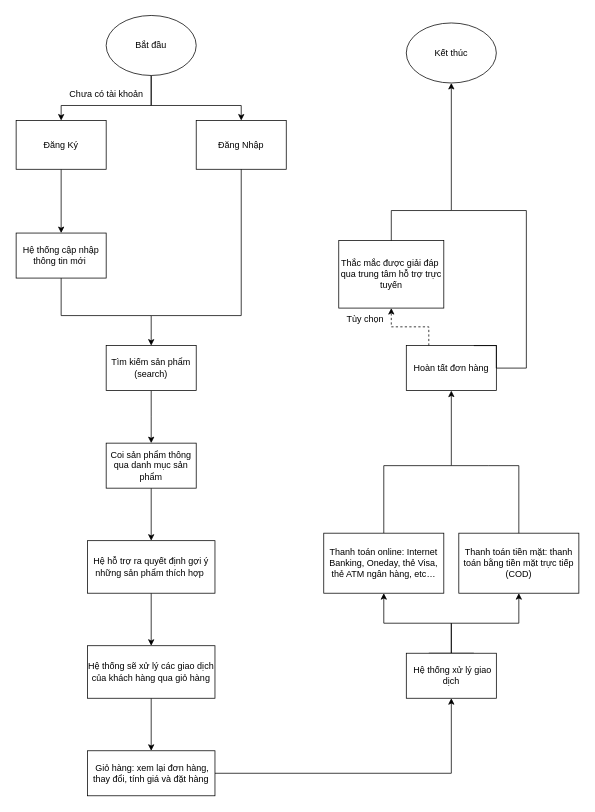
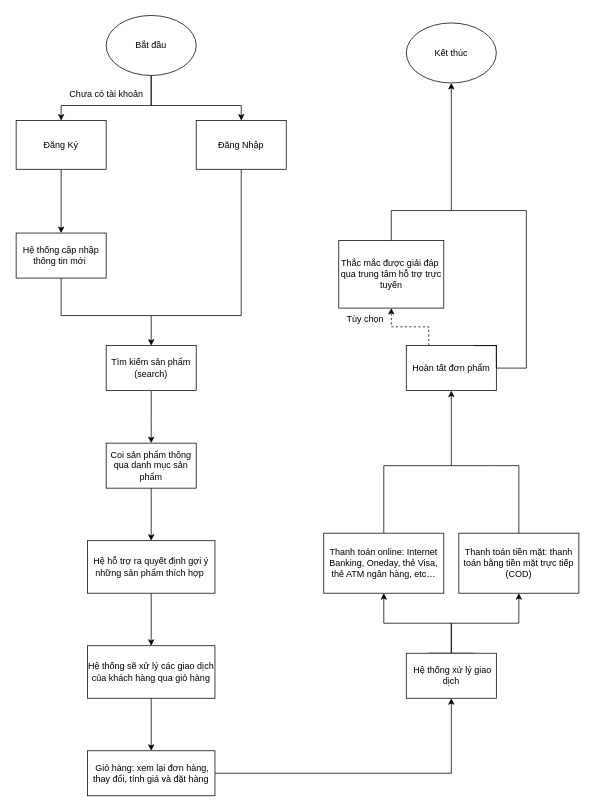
(451, 368) -> (451, 368)
